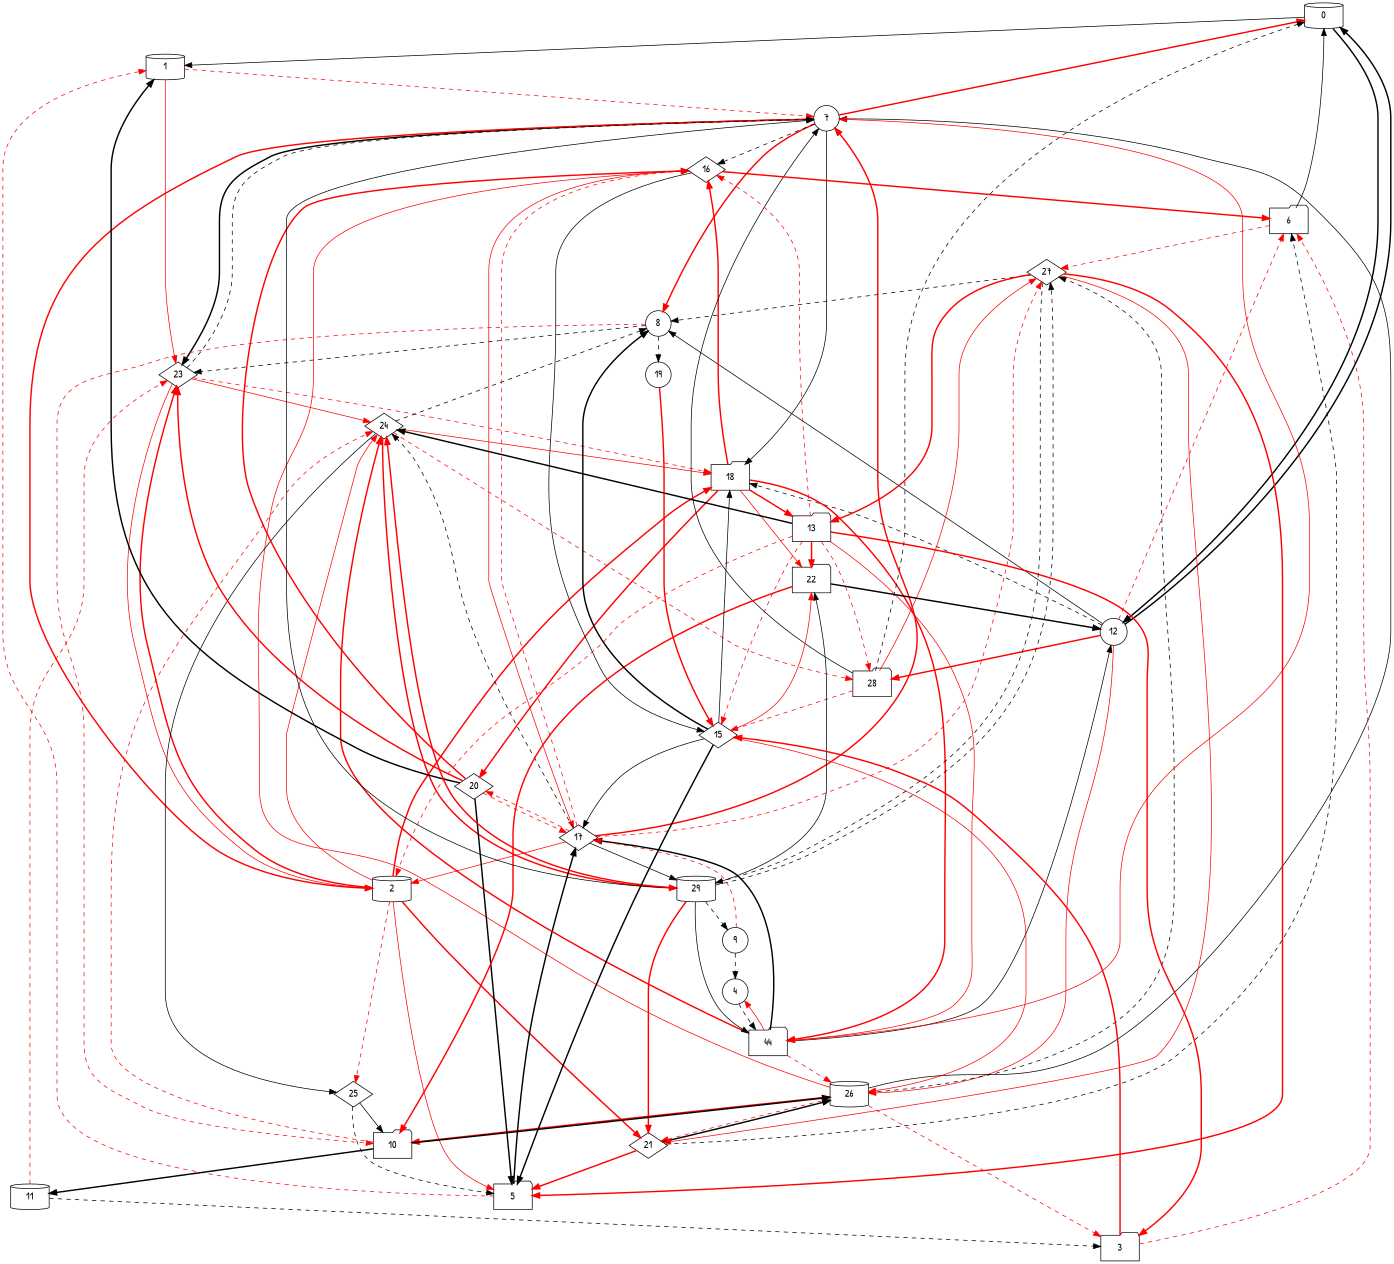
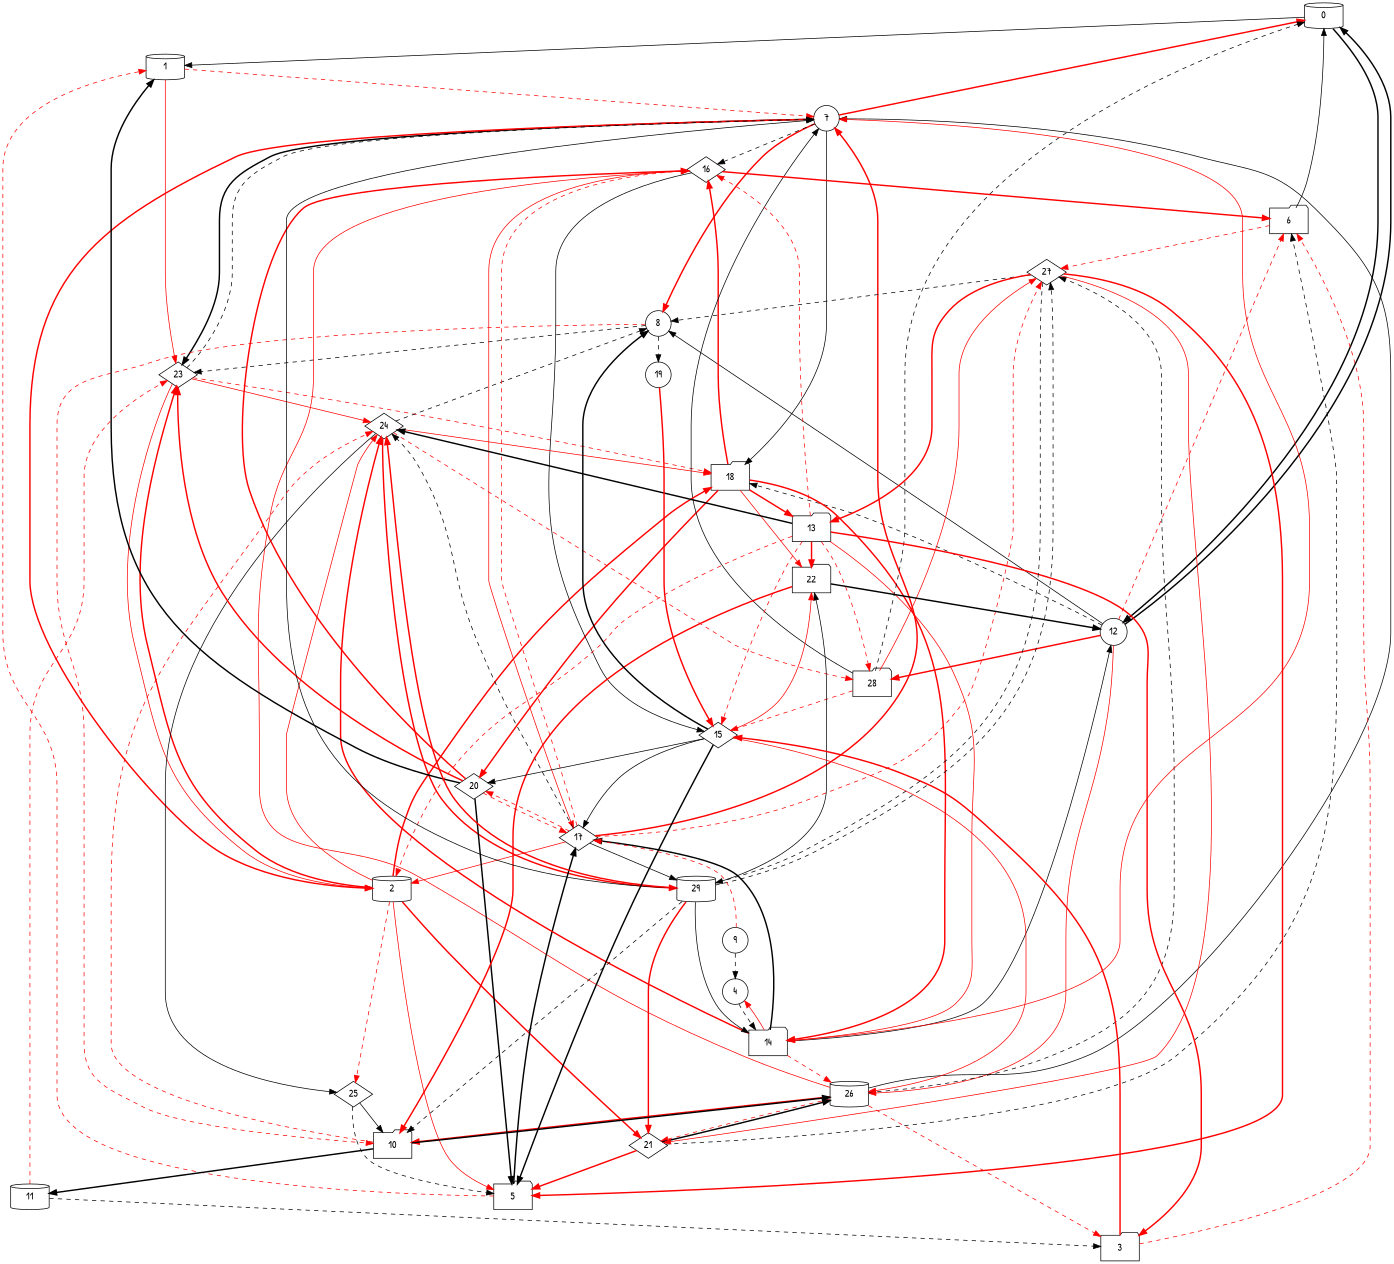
(724, 605) -> (599, 760)
(714, 913) -> (547, 1015)
(768, 1043) -> (768, 1043)
